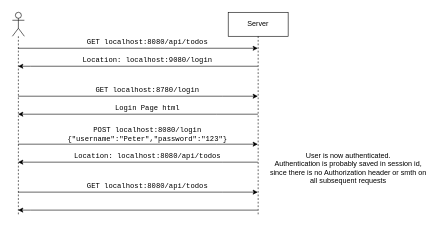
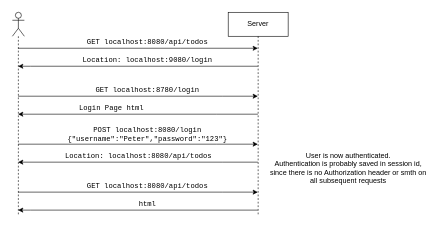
(147, 108) -> (111, 108)
(147, 156) -> (138, 156)
none -> (147, 204)
